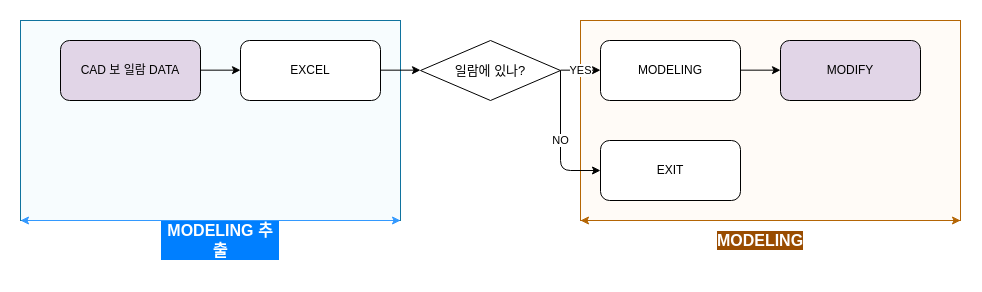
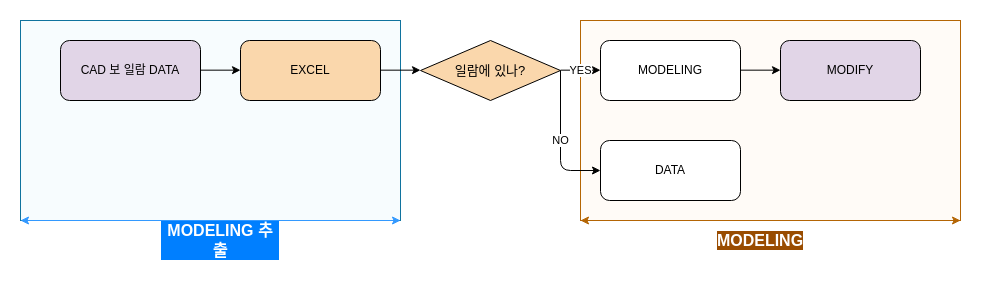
(311, 71) -> (311, 71)
(491, 71) -> (491, 71)
(671, 171) -> (671, 171)
